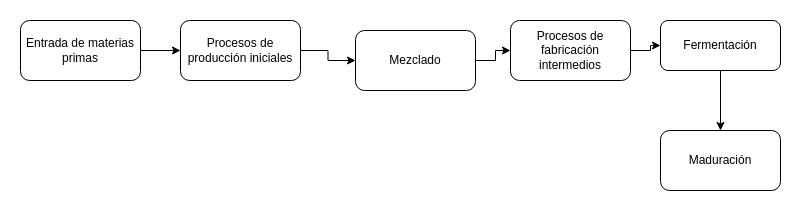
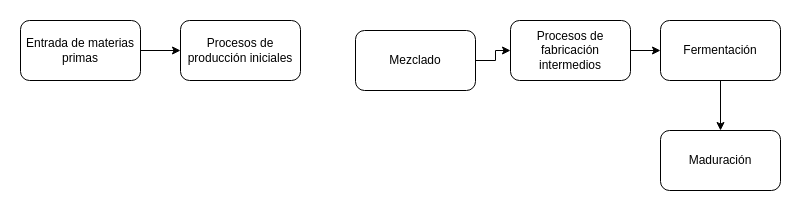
(721, 46) -> (721, 51)
(328, 53) -> none
